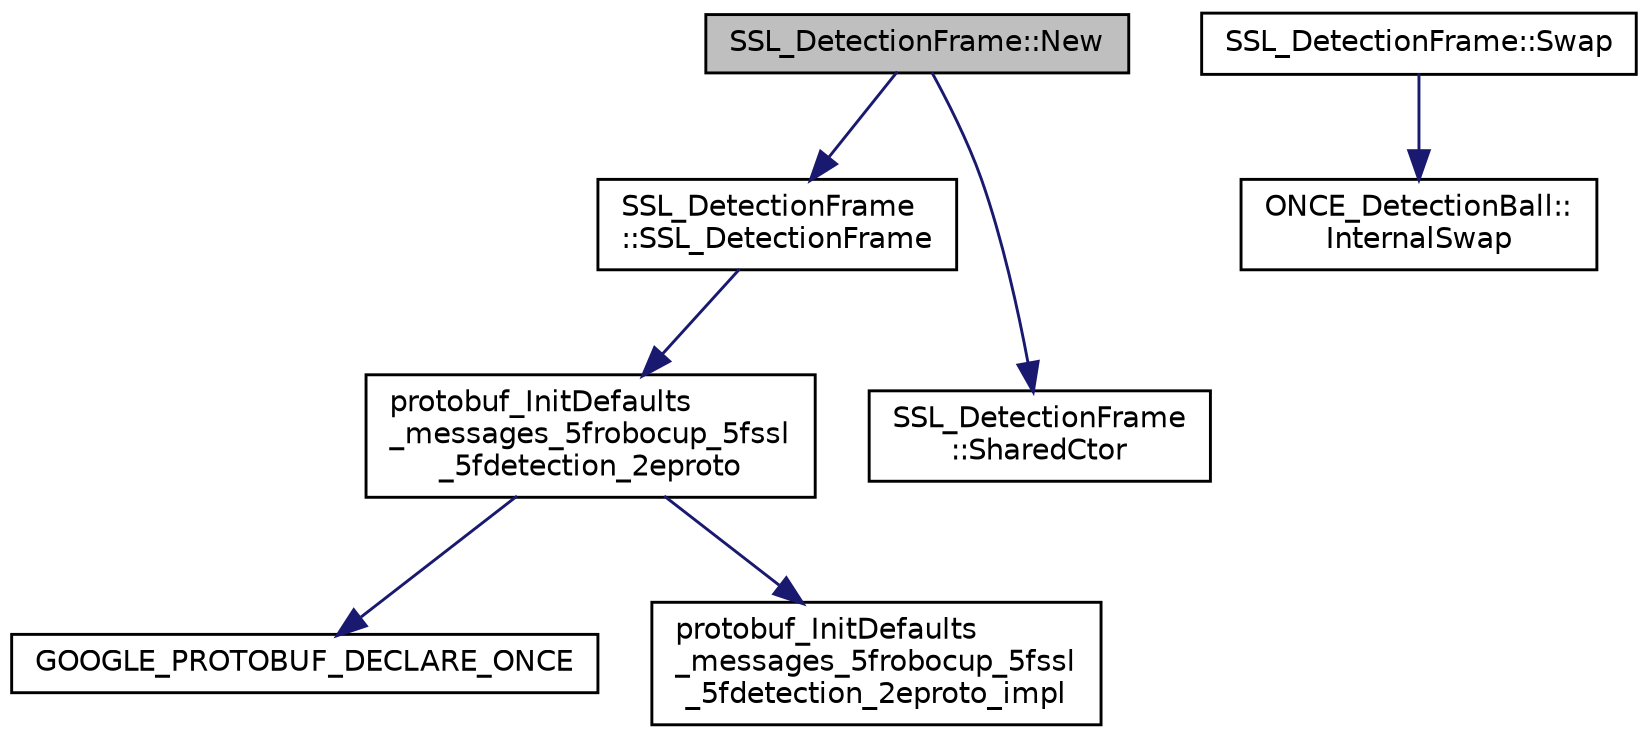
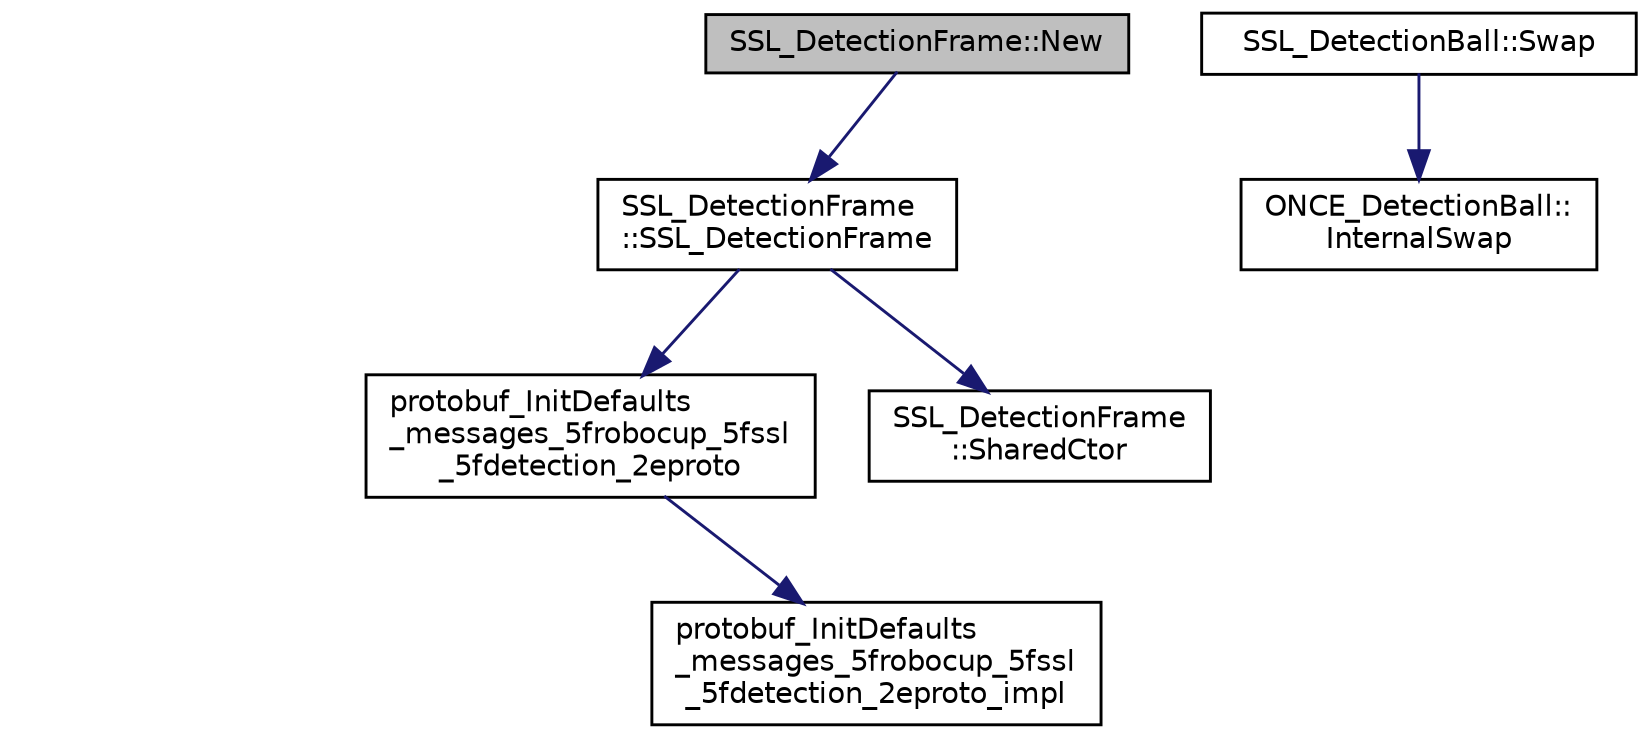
(1419, 44) -> (1419, 44)
(992, 213) -> (897, 321)
(305, 664) -> none
